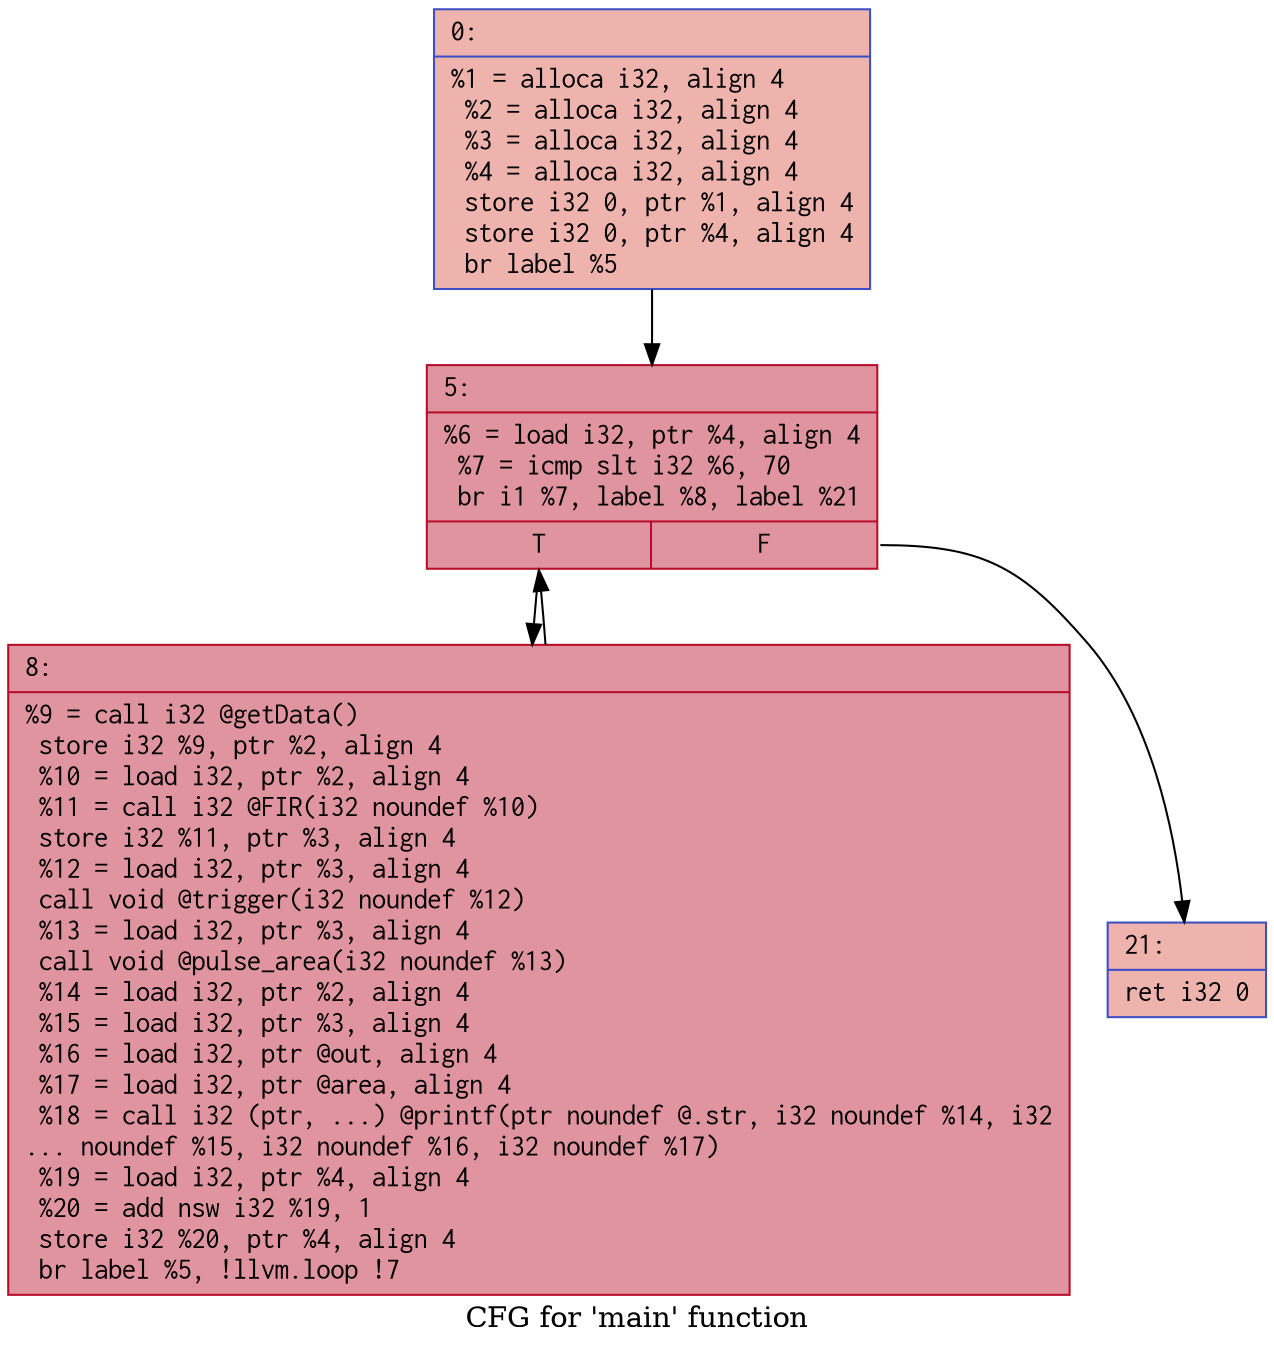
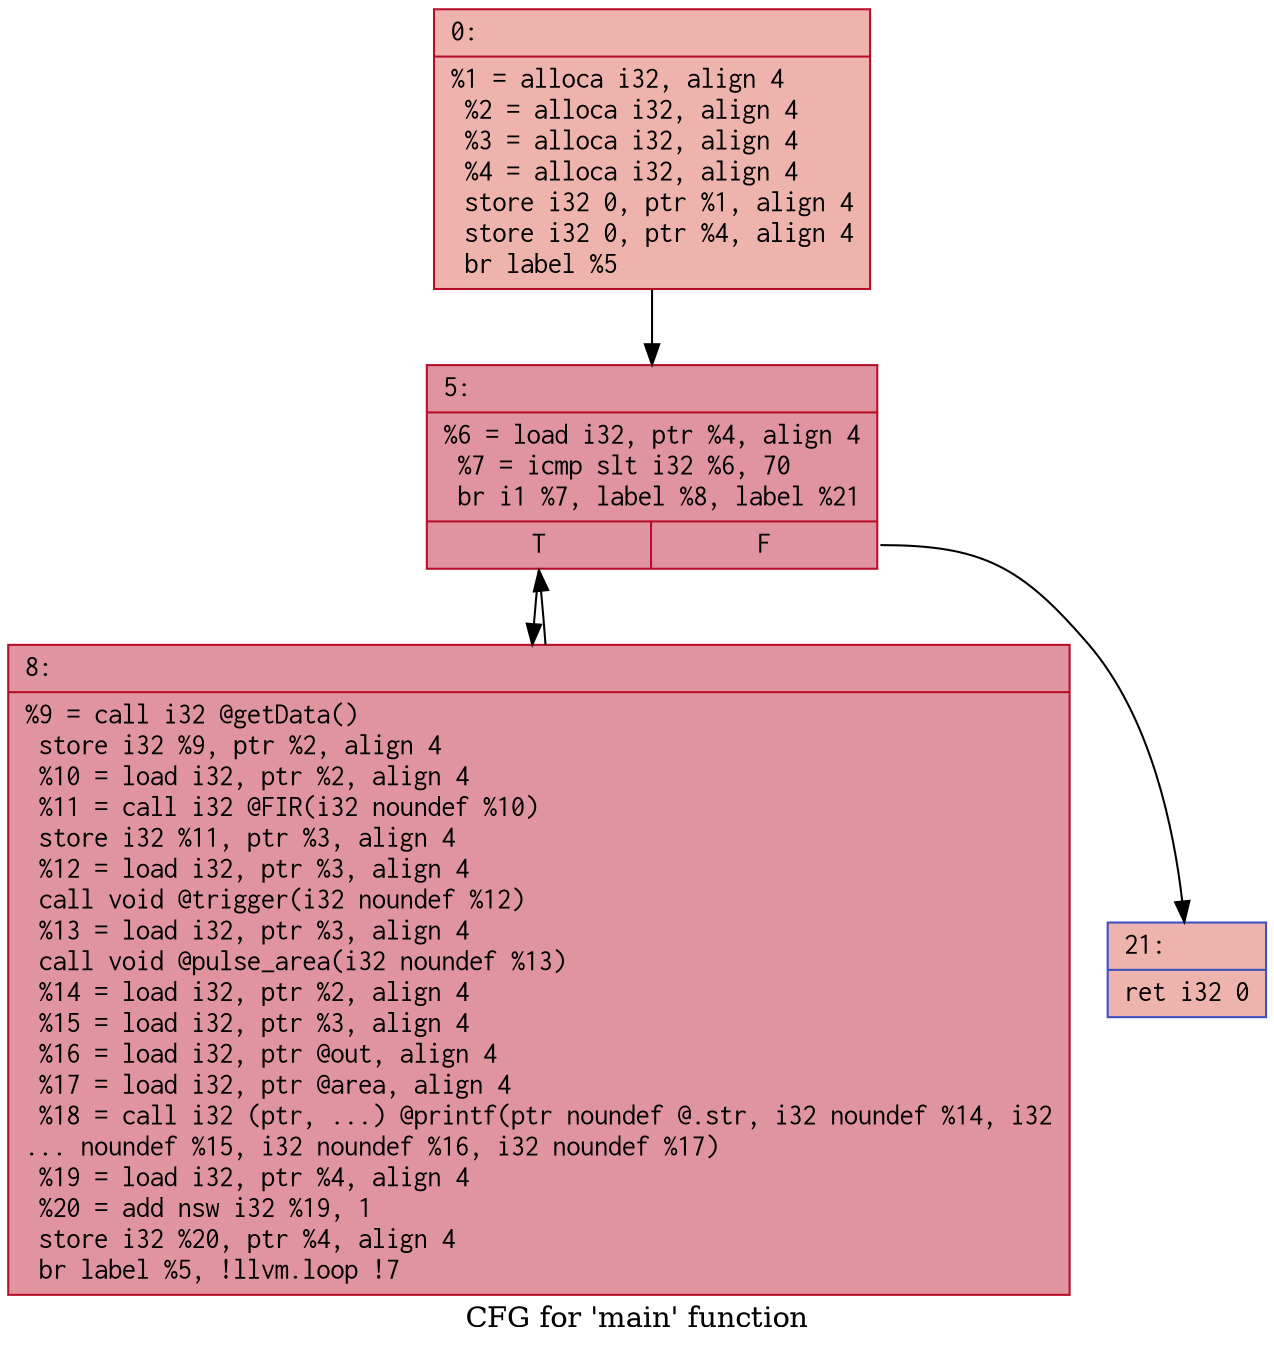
(652, 149) -> (652, 149)
